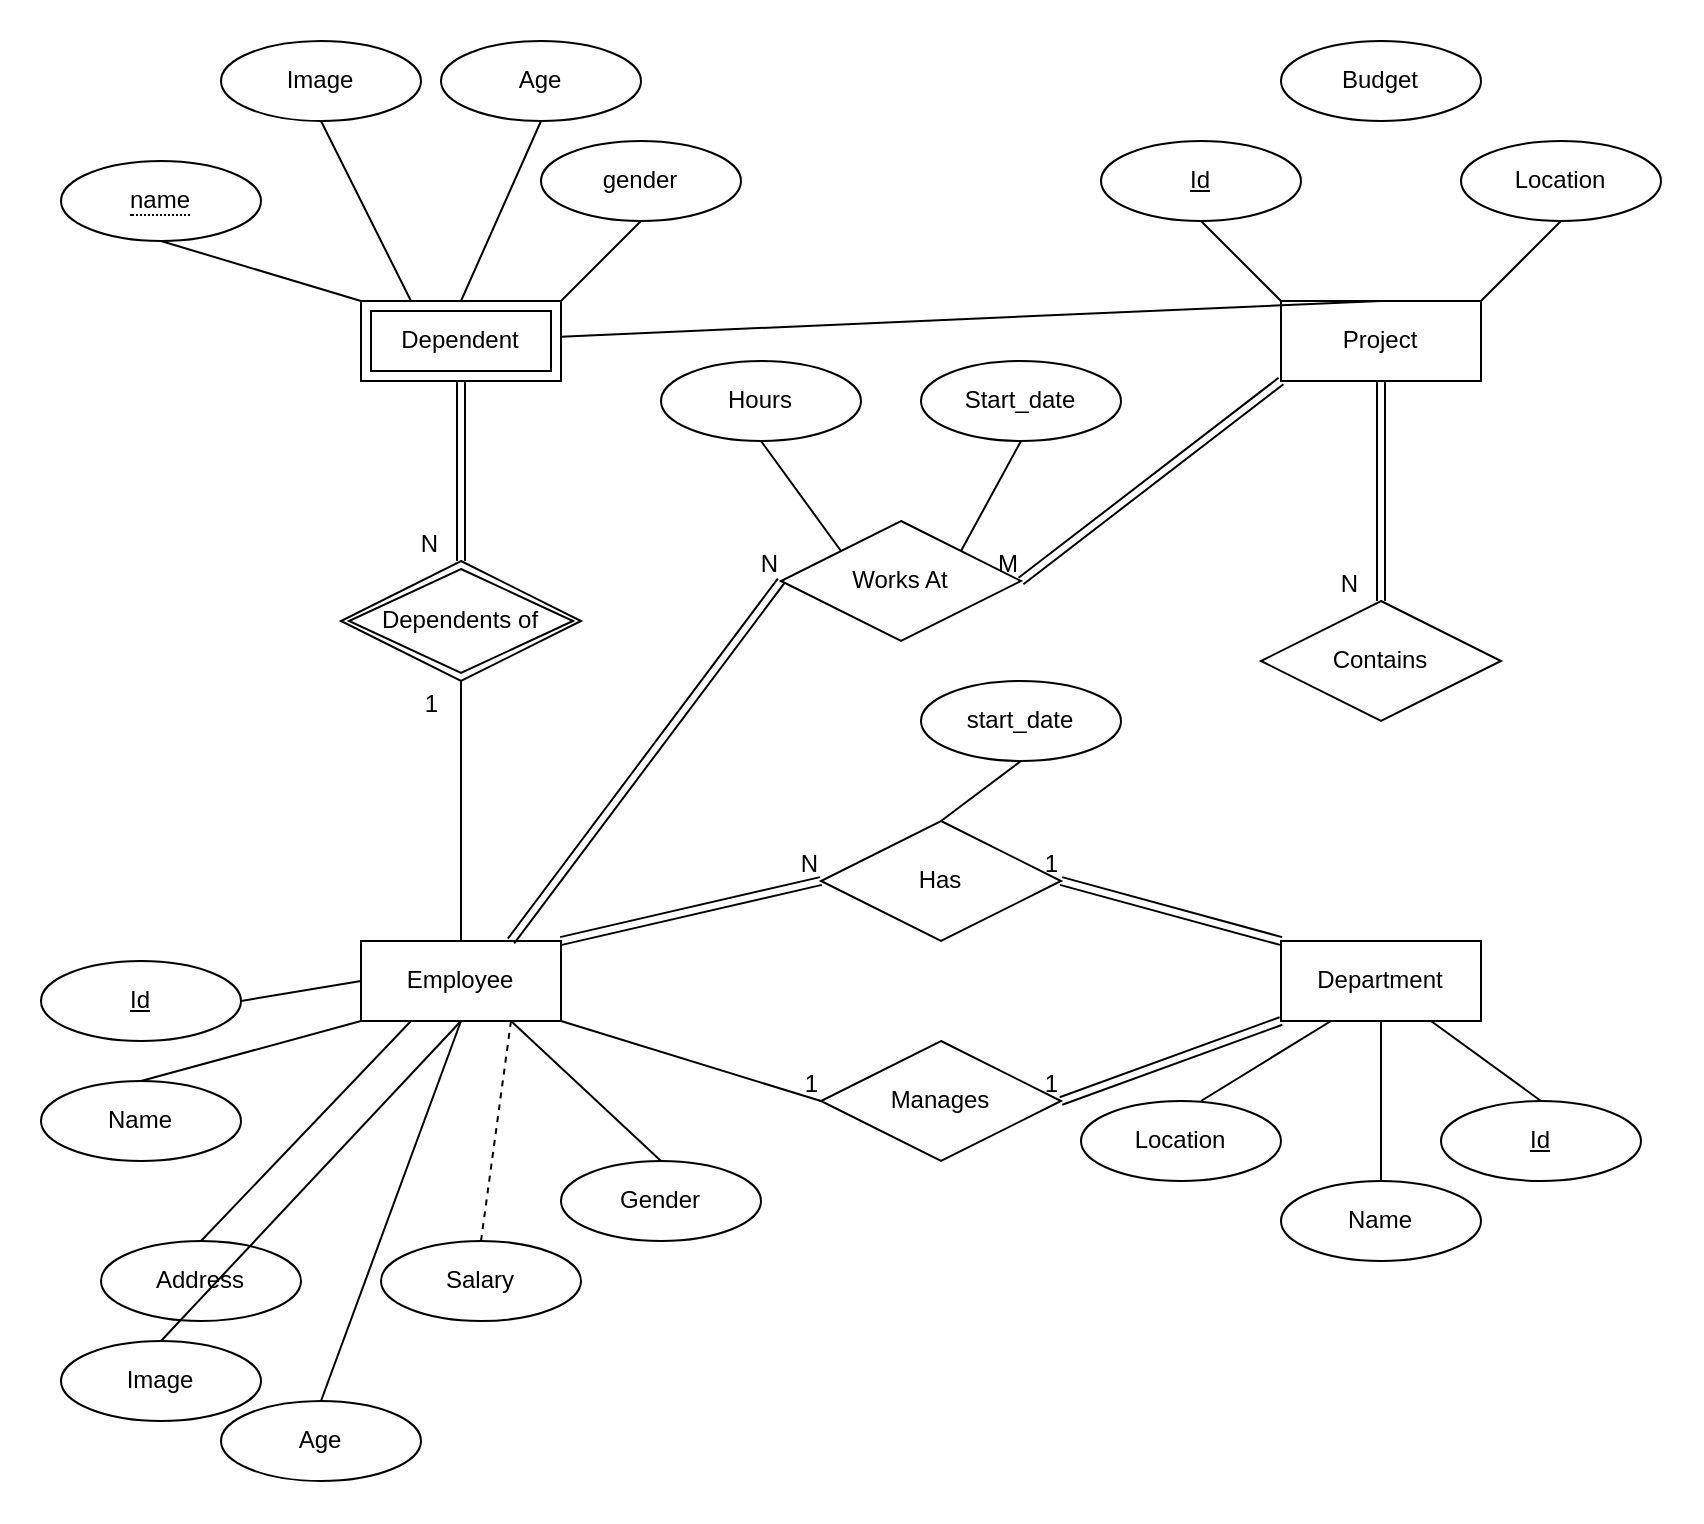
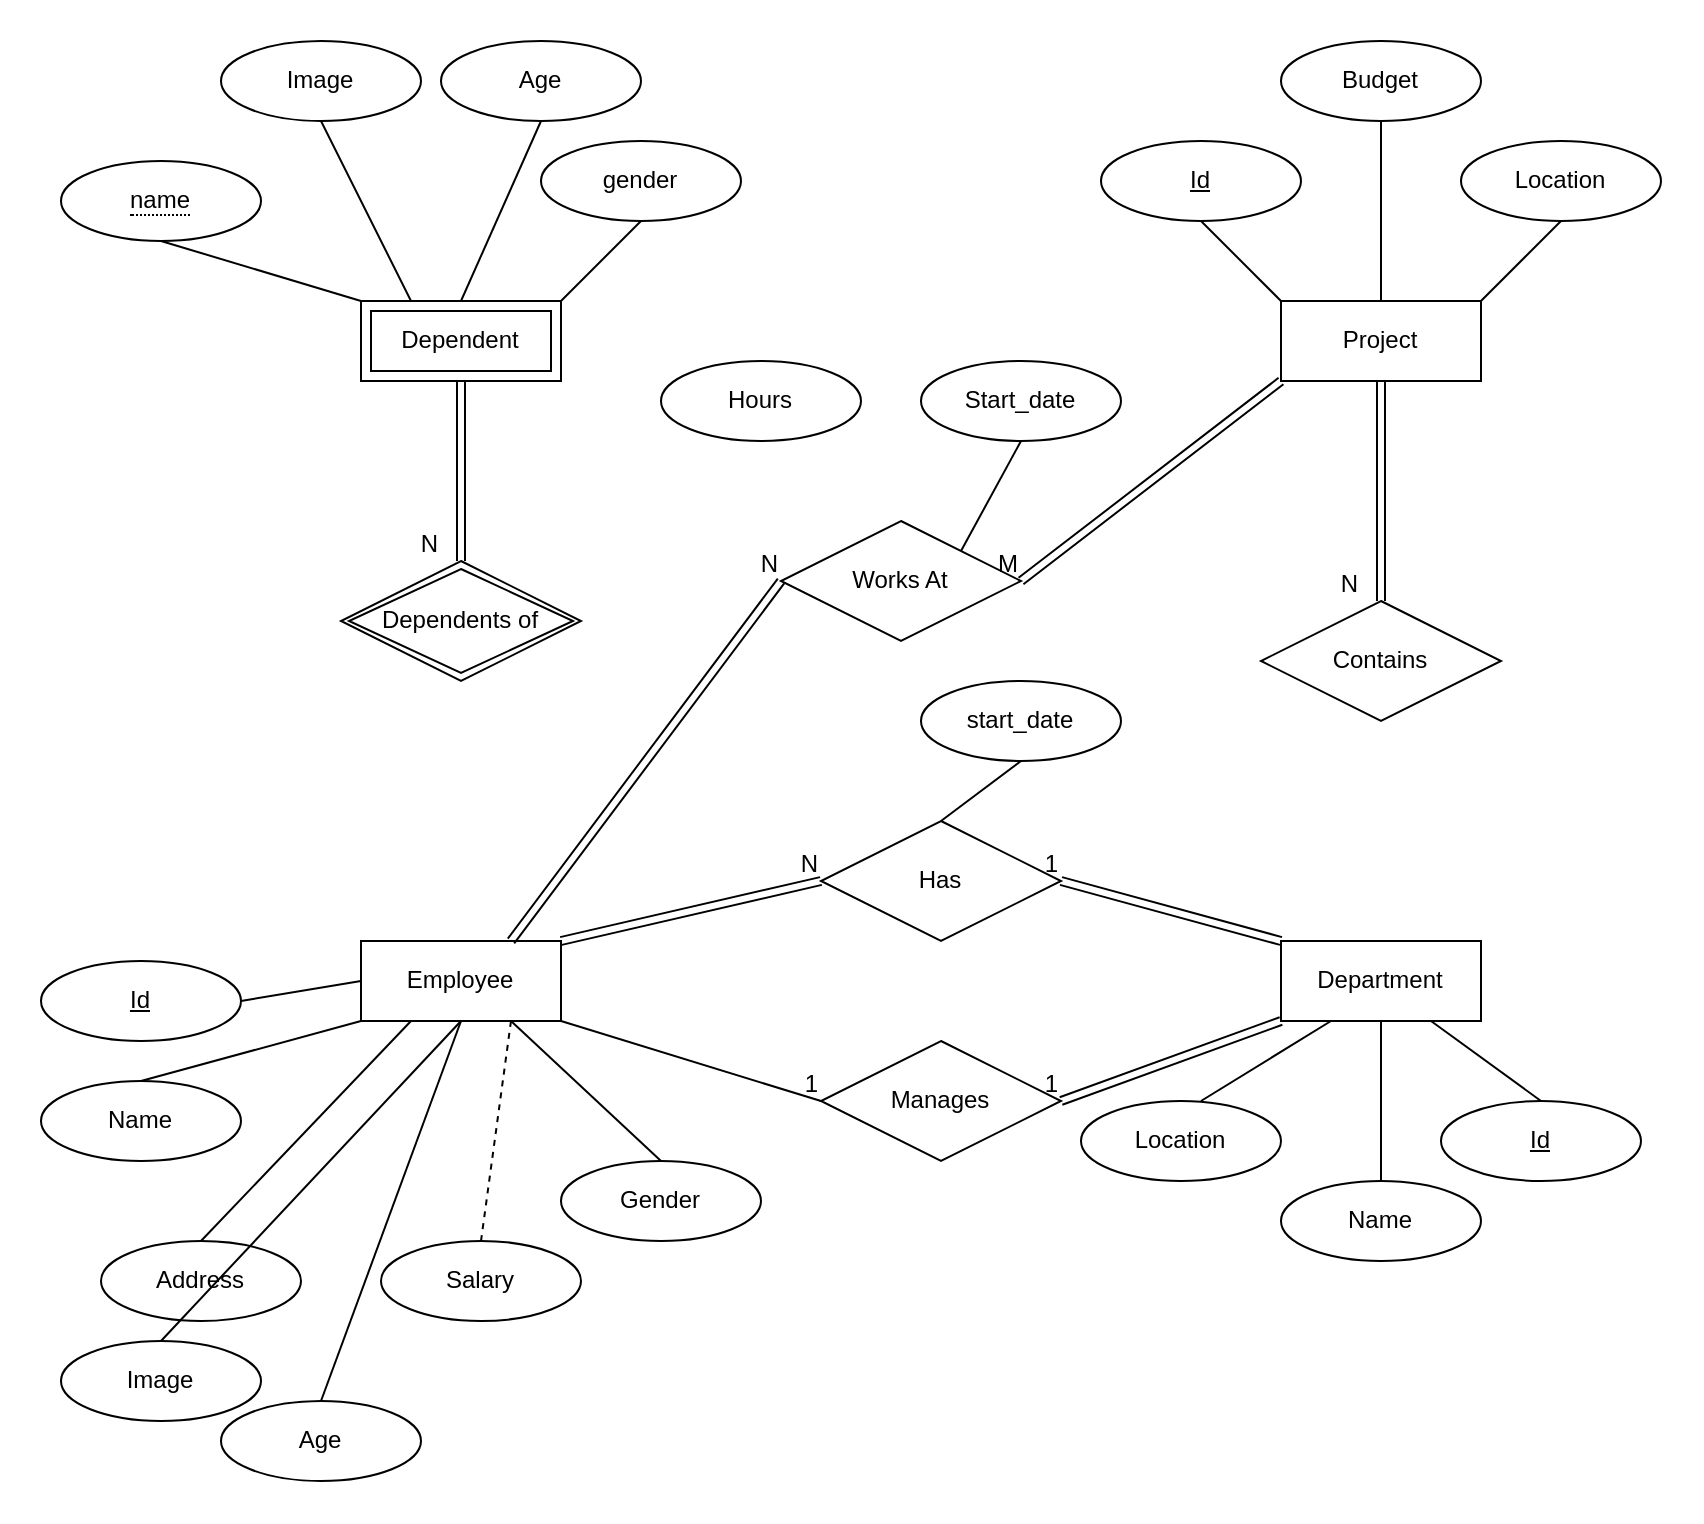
(966, 319) -> (1381, 211)
(801, 496) -> none
(461, 811) -> none
